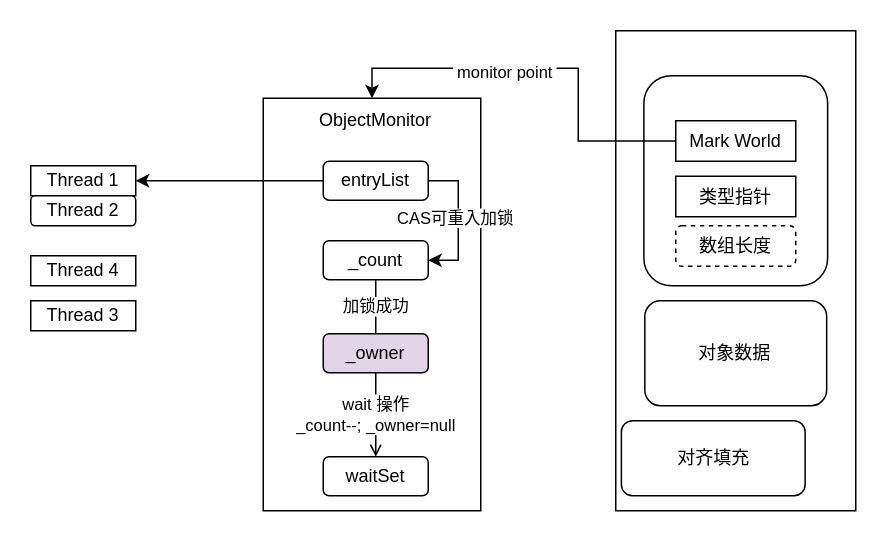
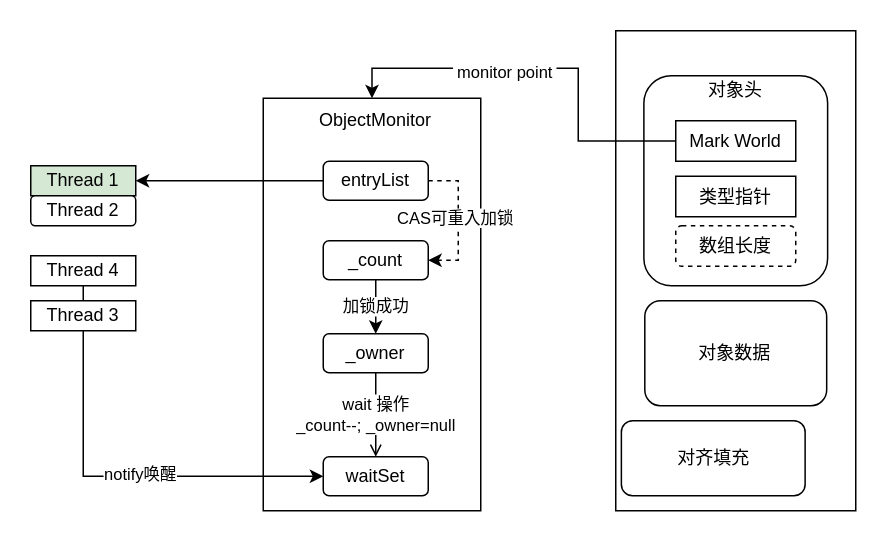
none -> (736, 91)
(83, 181) -> (83, 181)
(457, 181) -> (457, 181)
(376, 326) -> (376, 322)
(376, 353) -> (376, 353)
none -> (125, 476)
